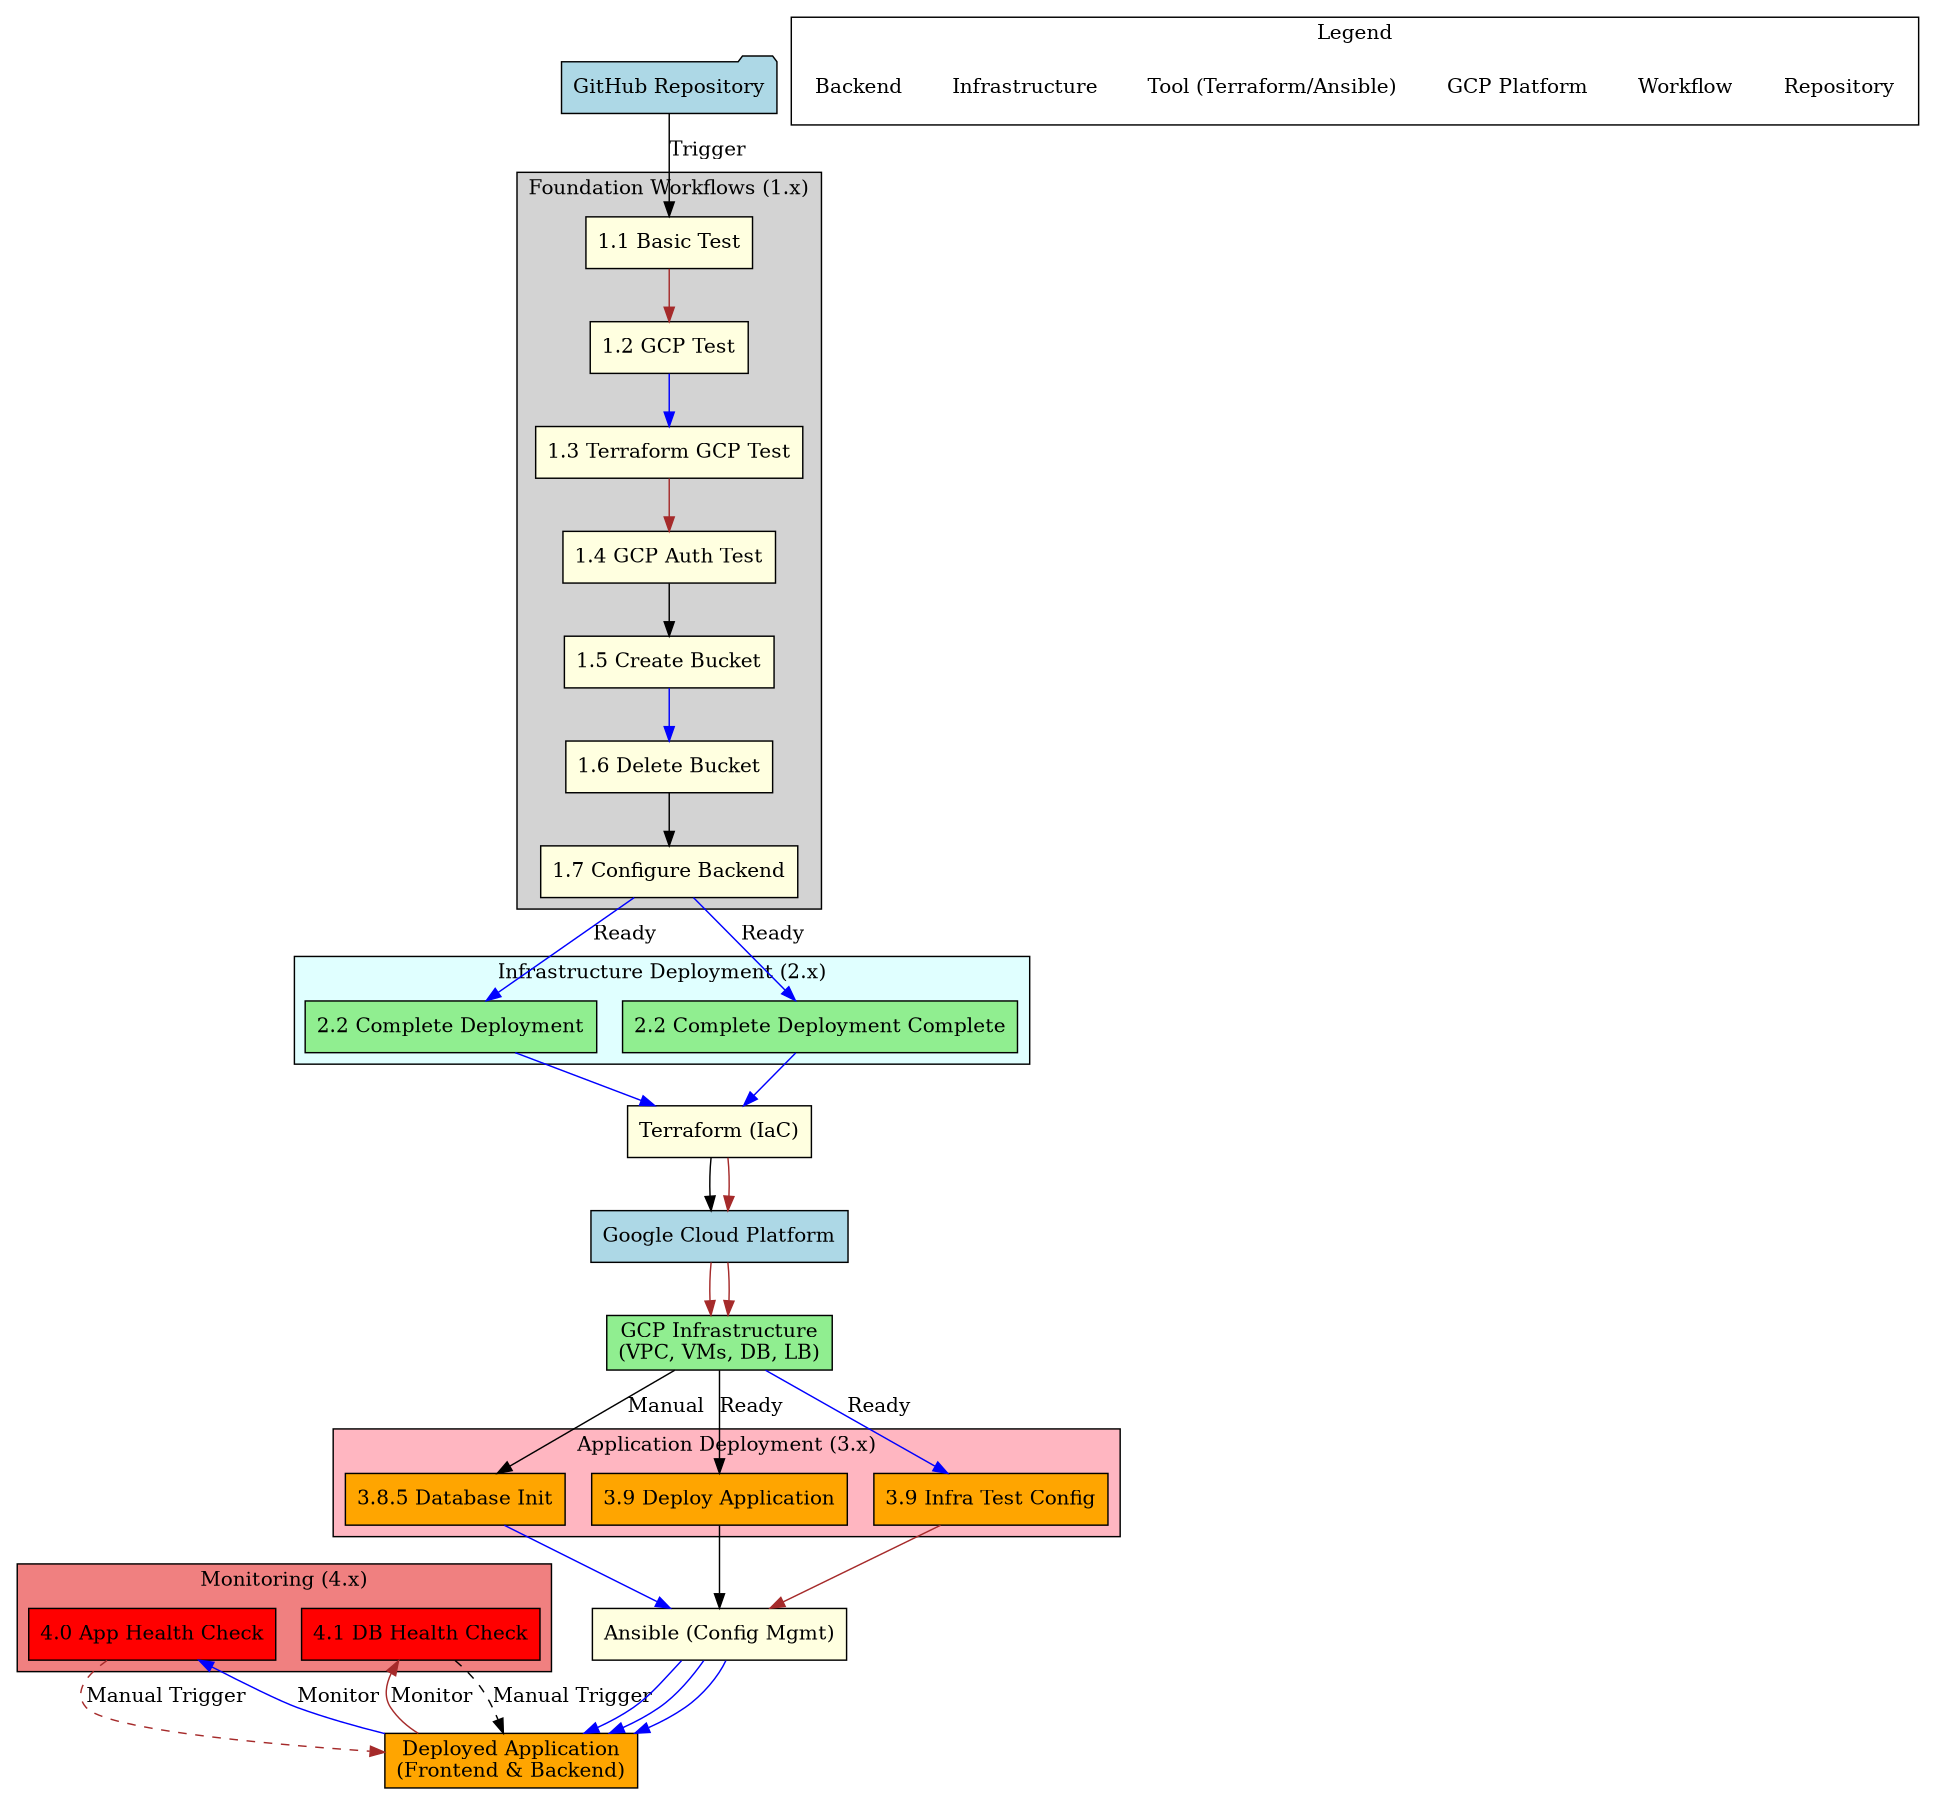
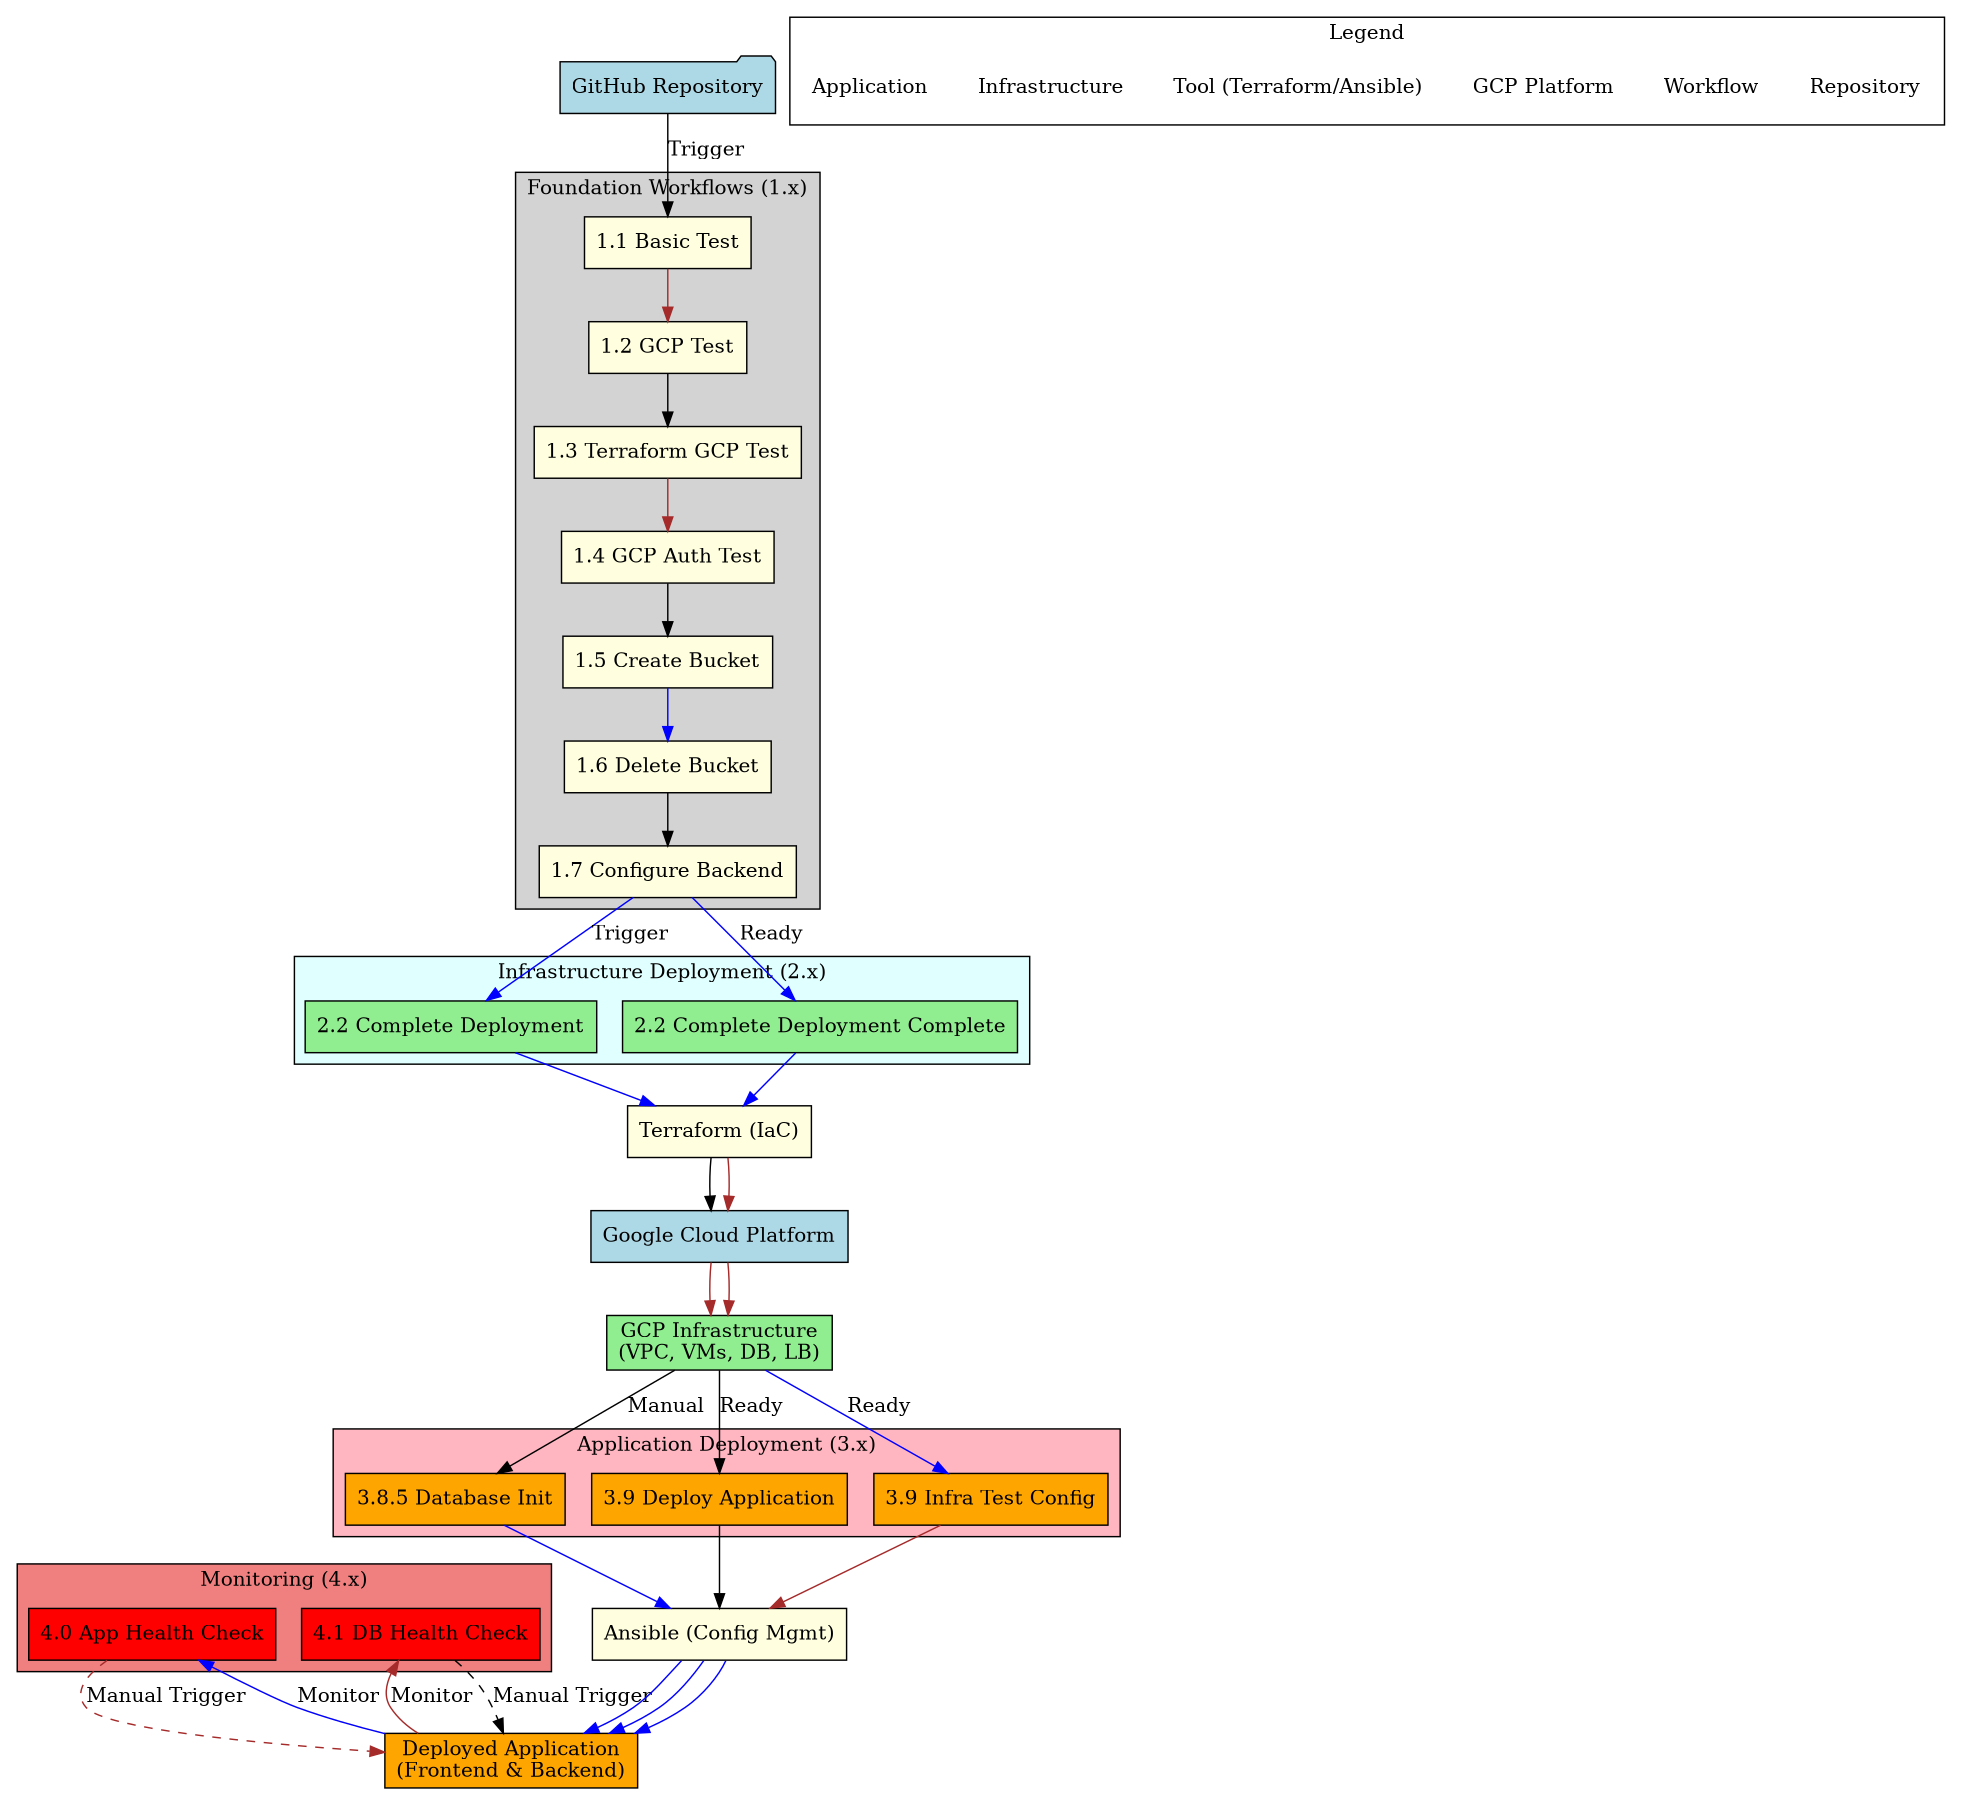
(859, 88) -> (870, 88)
(669, 393) -> (668, 393)
(625, 934) -> (630, 934)
